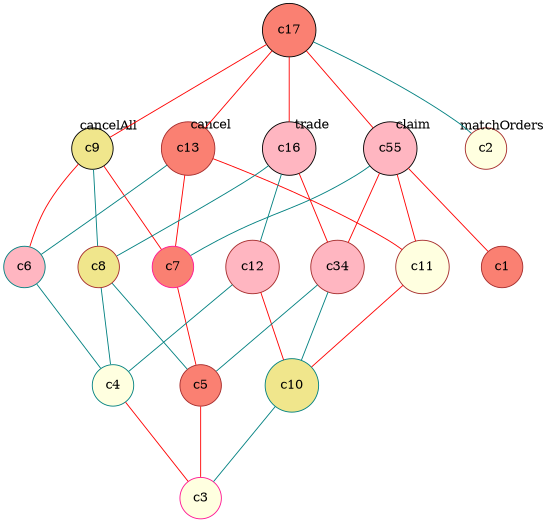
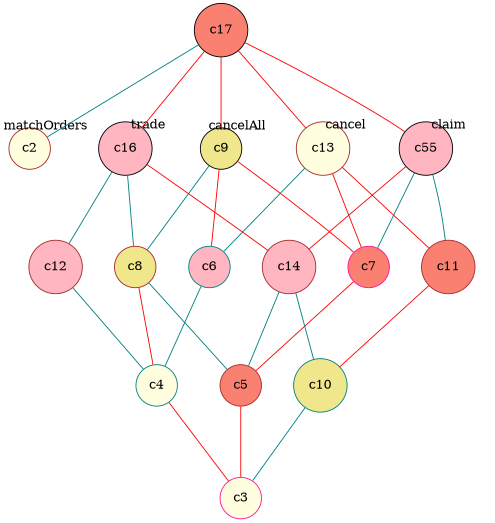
(188, 149) -> (323, 149)
(406, 208) -> (440, 207)
(338, 267) -> (289, 267)
(422, 267) -> (448, 267)
(502, 267) -> none
(106, 326) -> (146, 326)
(274, 331) -> none
